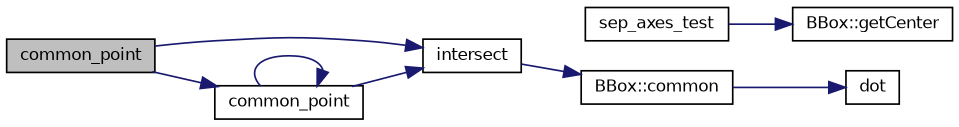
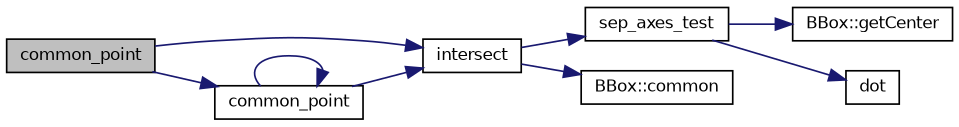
none -> (545, 43)
(781, 87) -> (771, 58)
